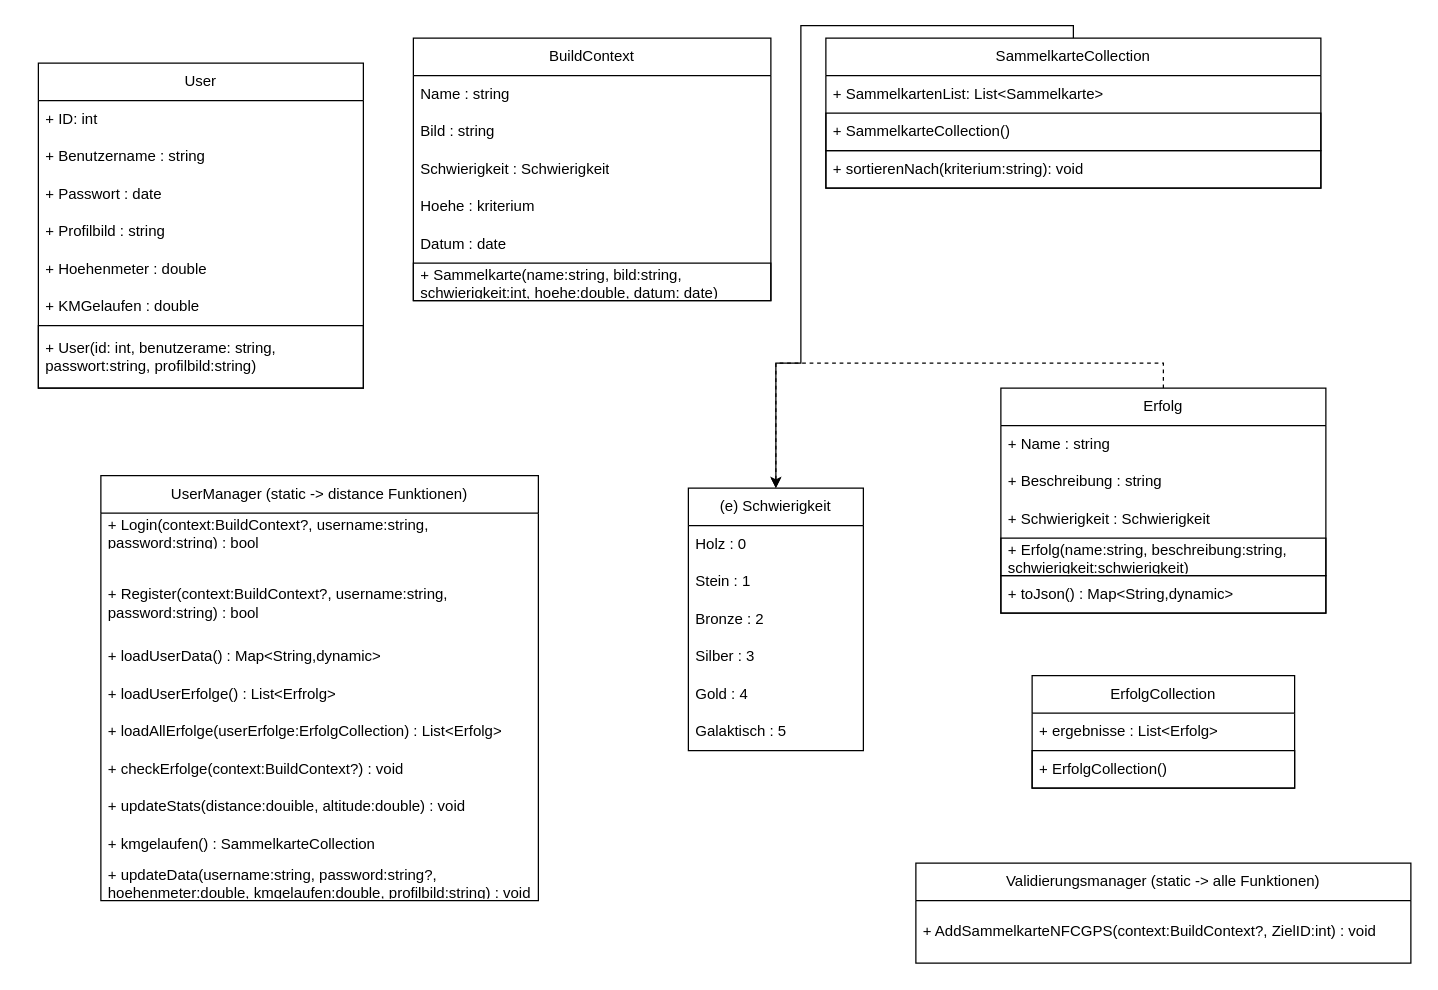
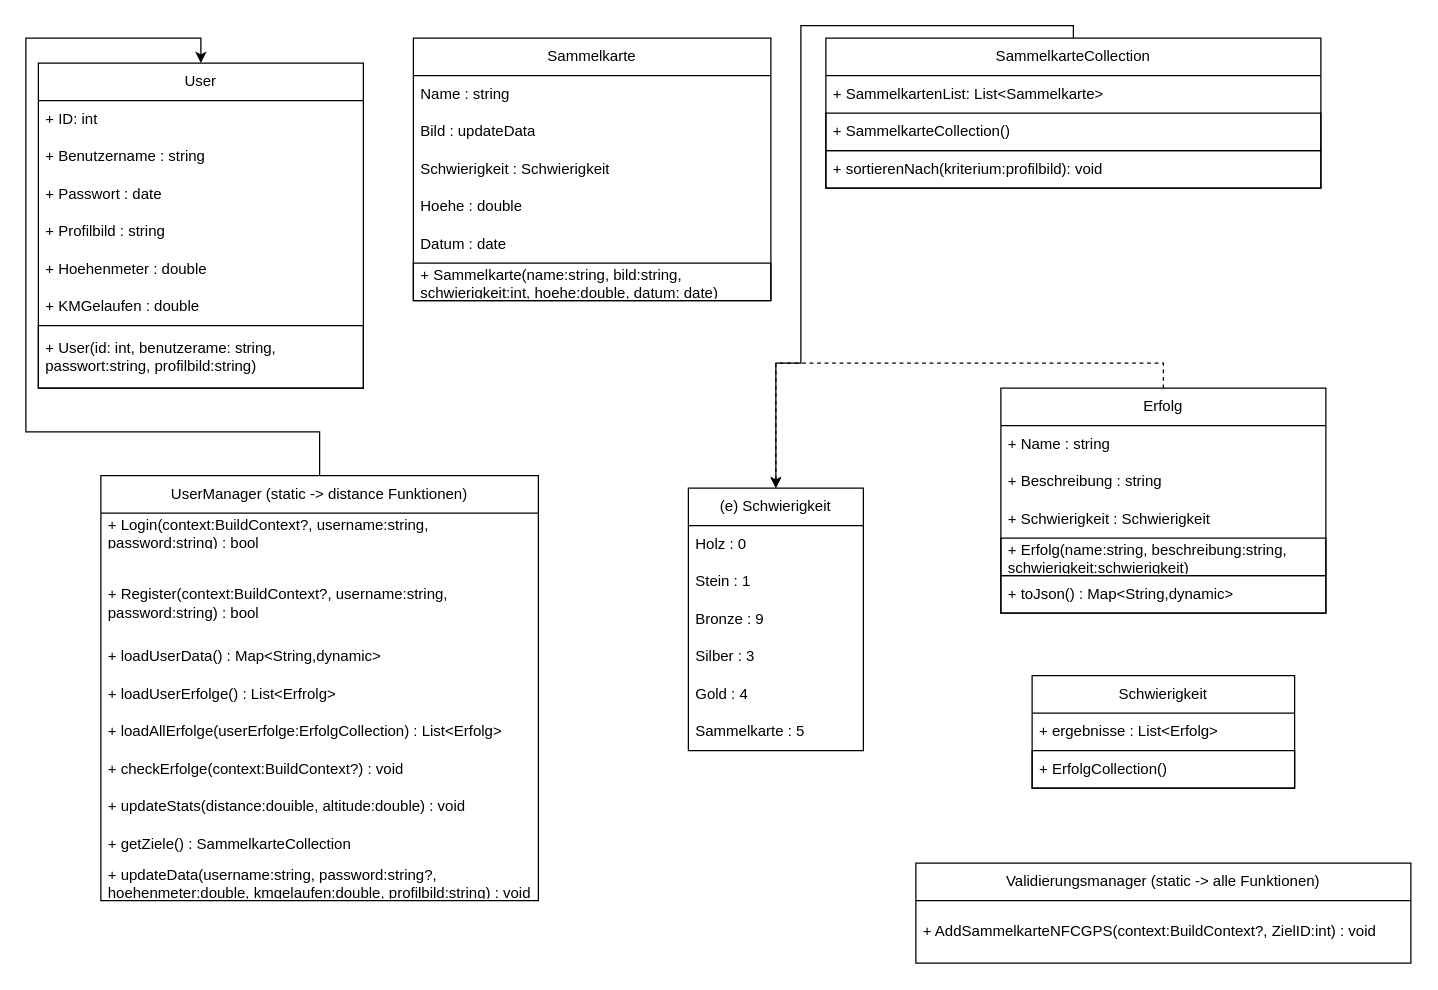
(592, 57) -> (592, 57)
(464, 132) -> (482, 132)
(979, 169) -> (990, 169)
(482, 207) -> (472, 207)
none -> (26, 308)
(732, 619) -> (732, 619)
(1163, 694) -> (1163, 694)
(745, 732) -> (751, 732)
(250, 844) -> (240, 844)
